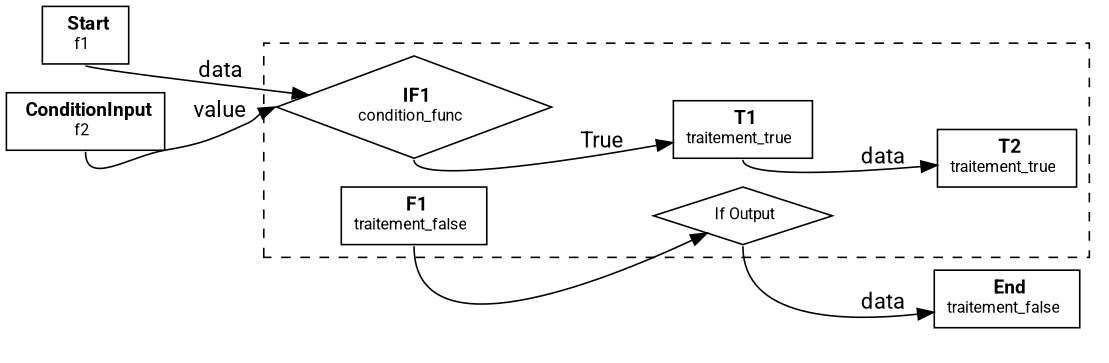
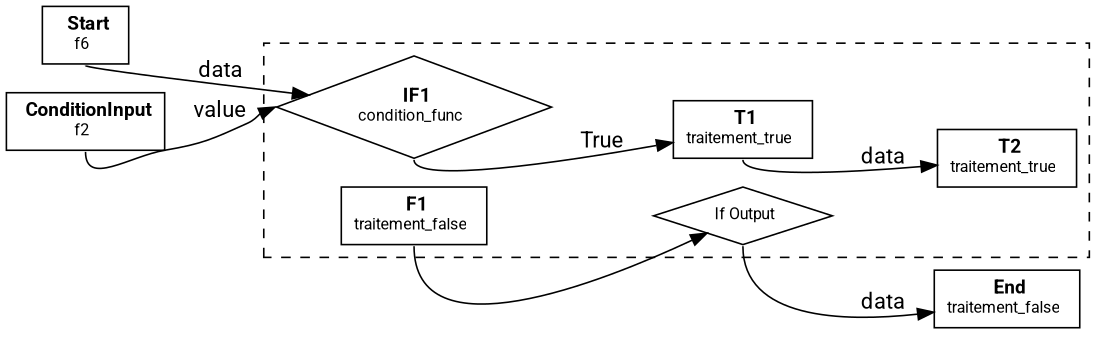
(82, 44) -> (82, 44)
